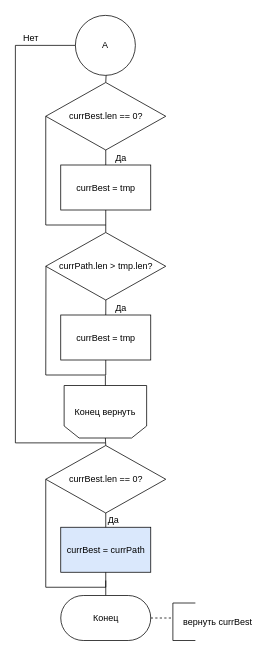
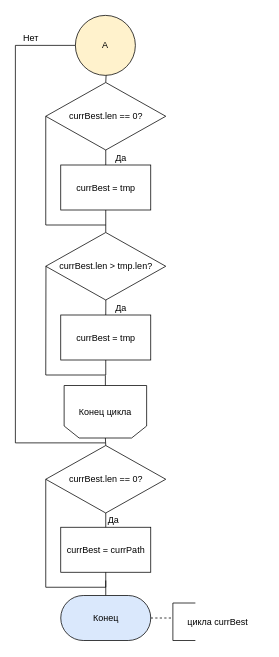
(105, 45) -> (105, 45)
(106, 267) -> (106, 267)
(105, 412) -> (105, 412)
(106, 550) -> (106, 550)
(106, 618) -> (106, 618)
(218, 622) -> (218, 622)
